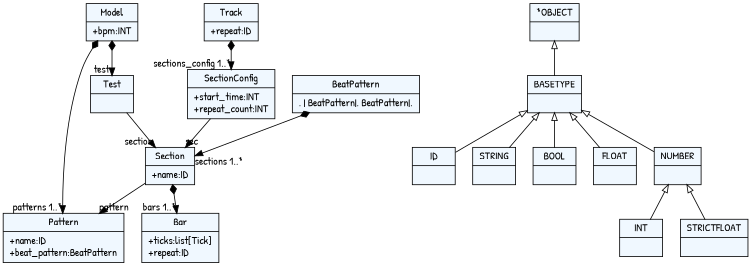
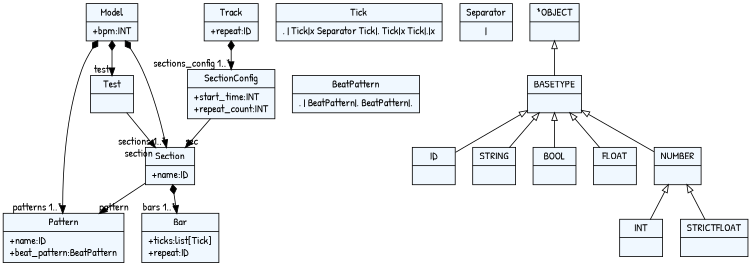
none -> (359, 22)
none -> (486, 22)
(251, 134) -> (151, 93)
